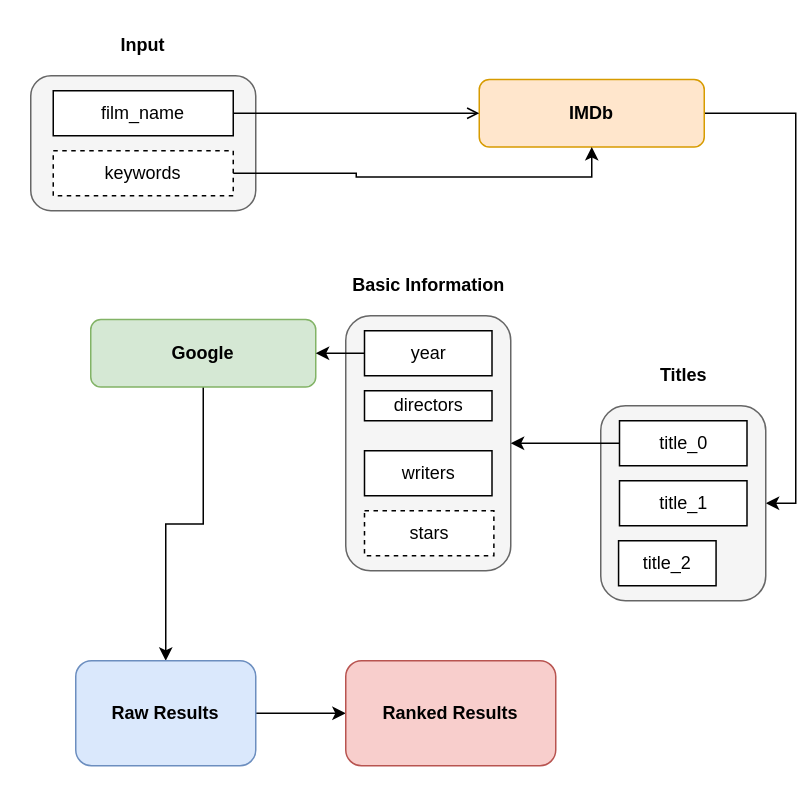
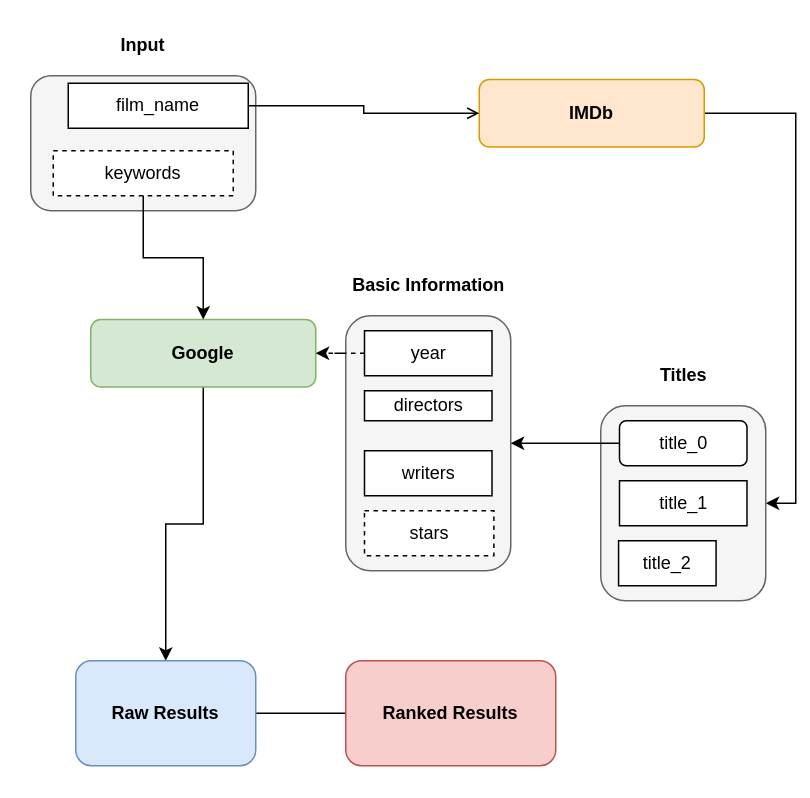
(143, 113) -> (158, 106)
(420, 177) -> (168, 258)
(354, 353) -> (354, 353)
(683, 443) -> (683, 443)
(334, 713) -> (338, 713)
